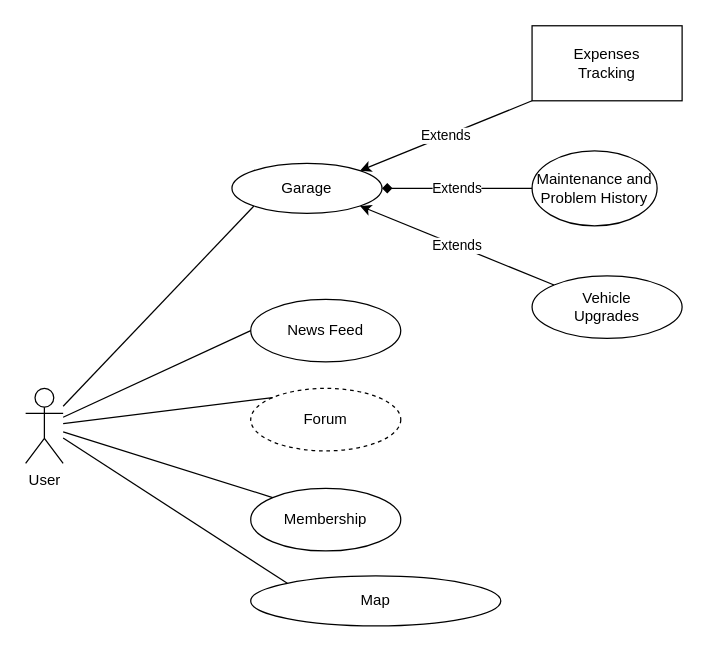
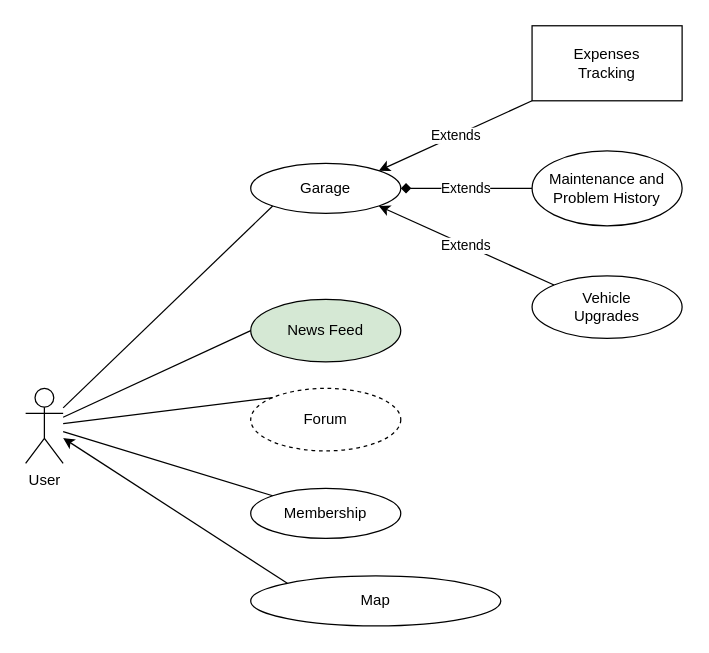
(307, 188) -> (326, 188)
(594, 188) -> (607, 188)
(326, 330) -> (326, 330)
(67, 440) -> (71, 443)
(326, 519) -> (326, 513)
